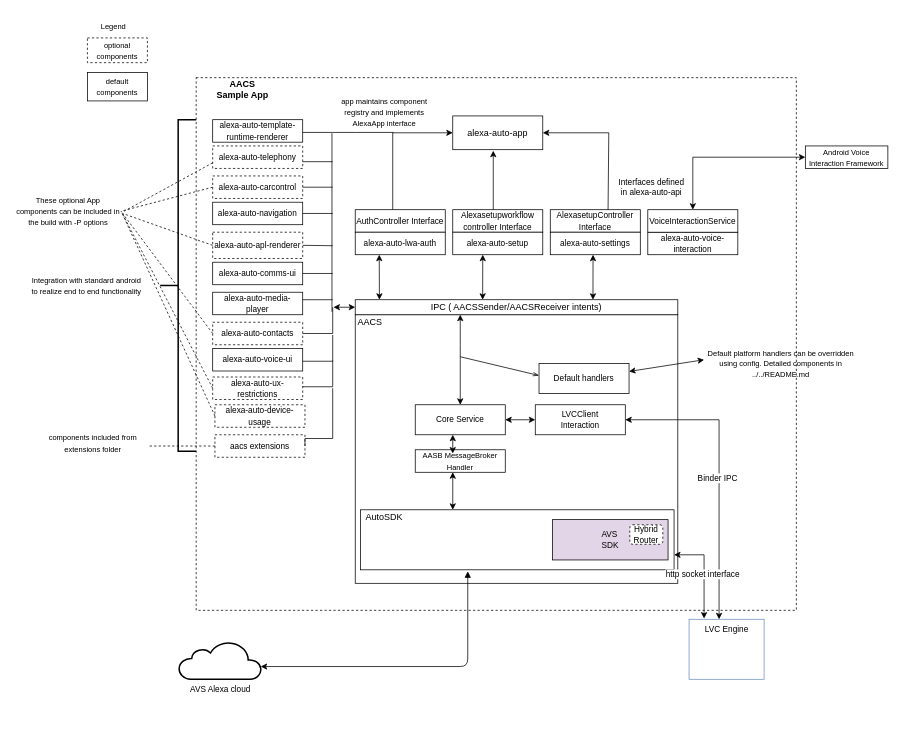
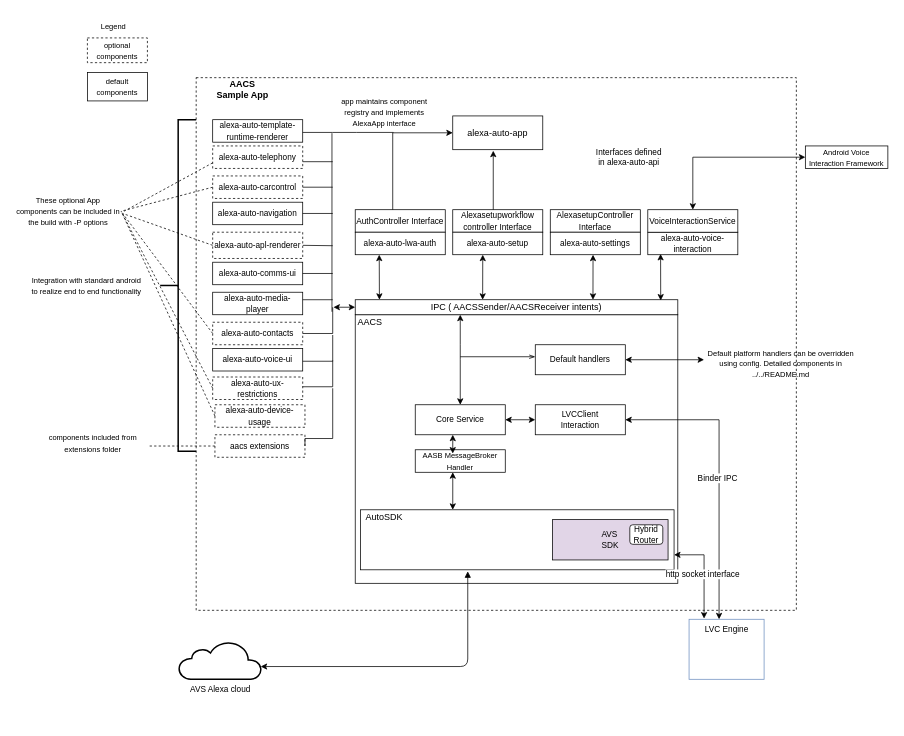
(609, 136) -> none
(651, 187) -> (629, 157)
none -> (660, 277)
(584, 378) -> (580, 360)
(646, 534) -> (646, 534)
